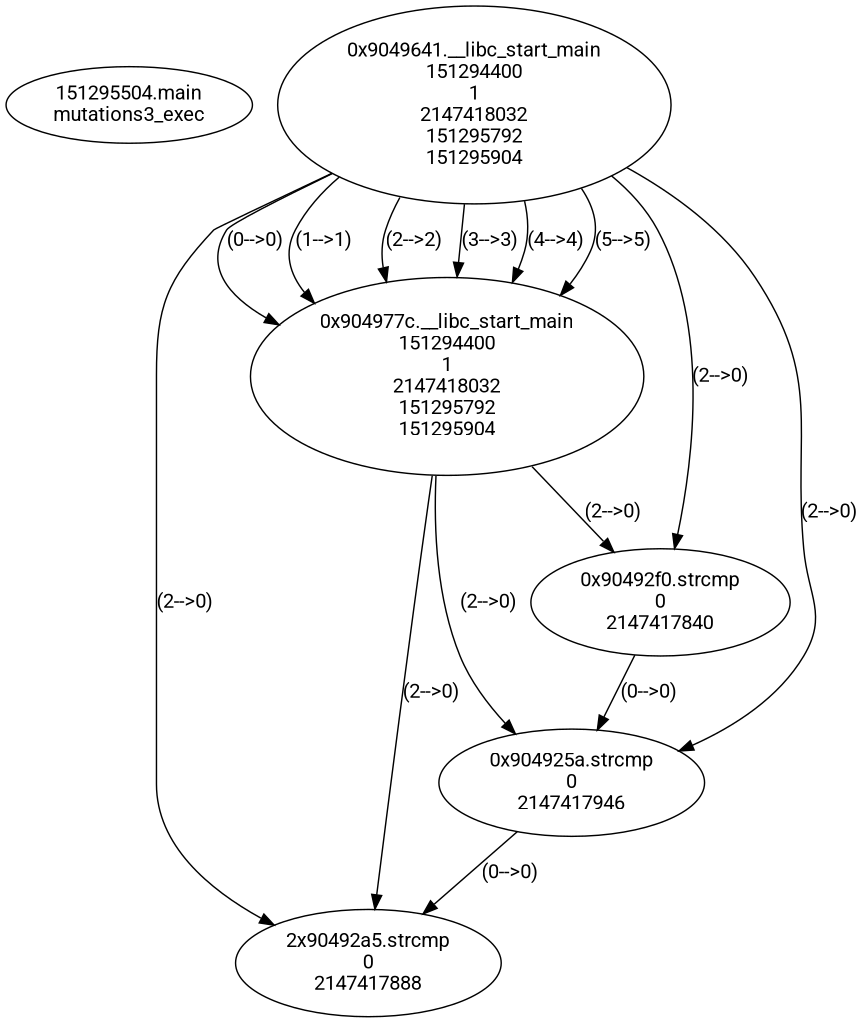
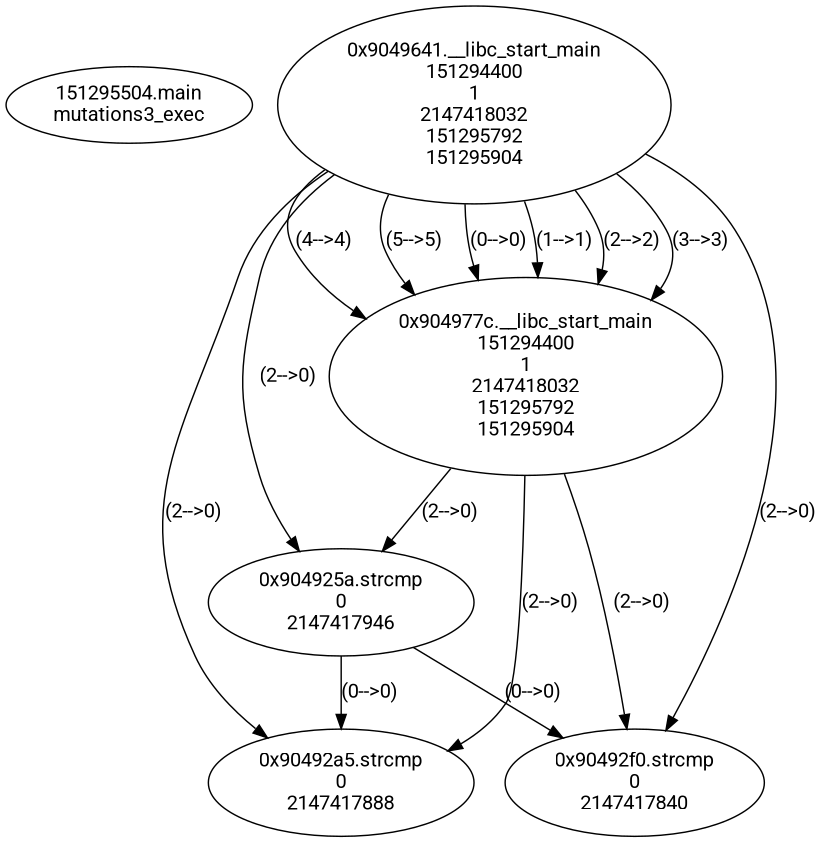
(619, 686) -> (482, 689)
(368, 963) -> (341, 783)
